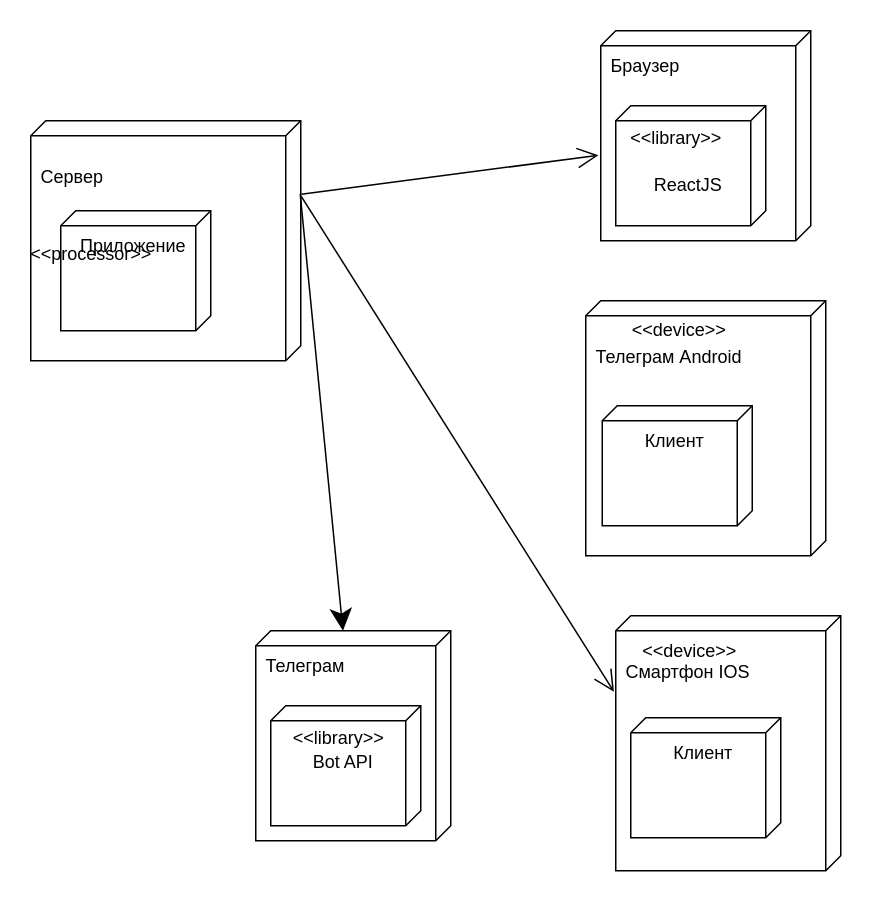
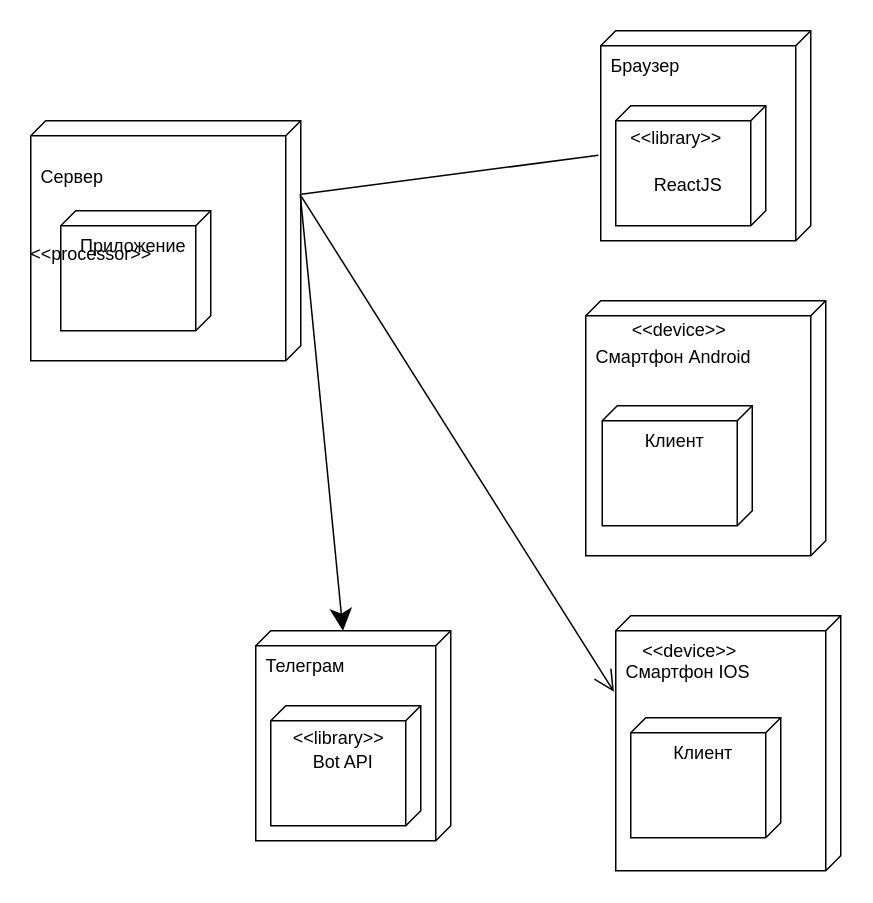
(591, 156) -> (592, 156)
(672, 337) -> (672, 337)
